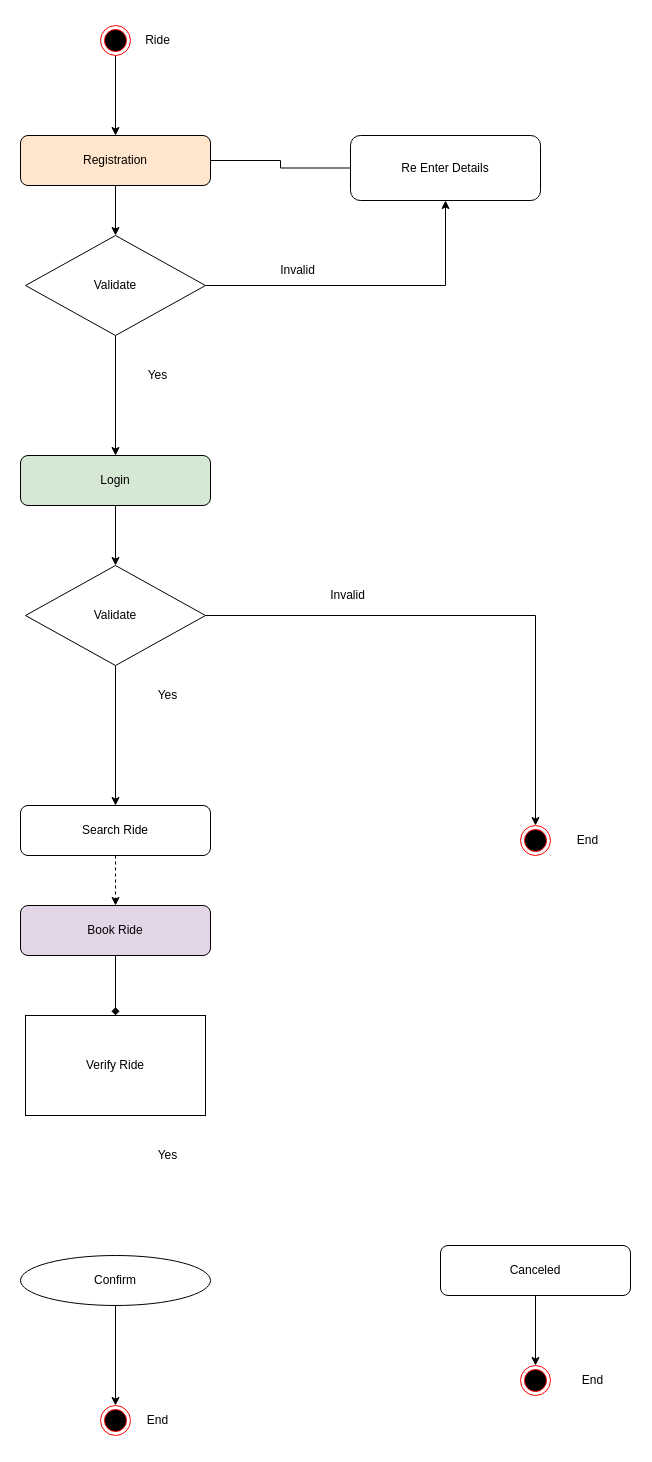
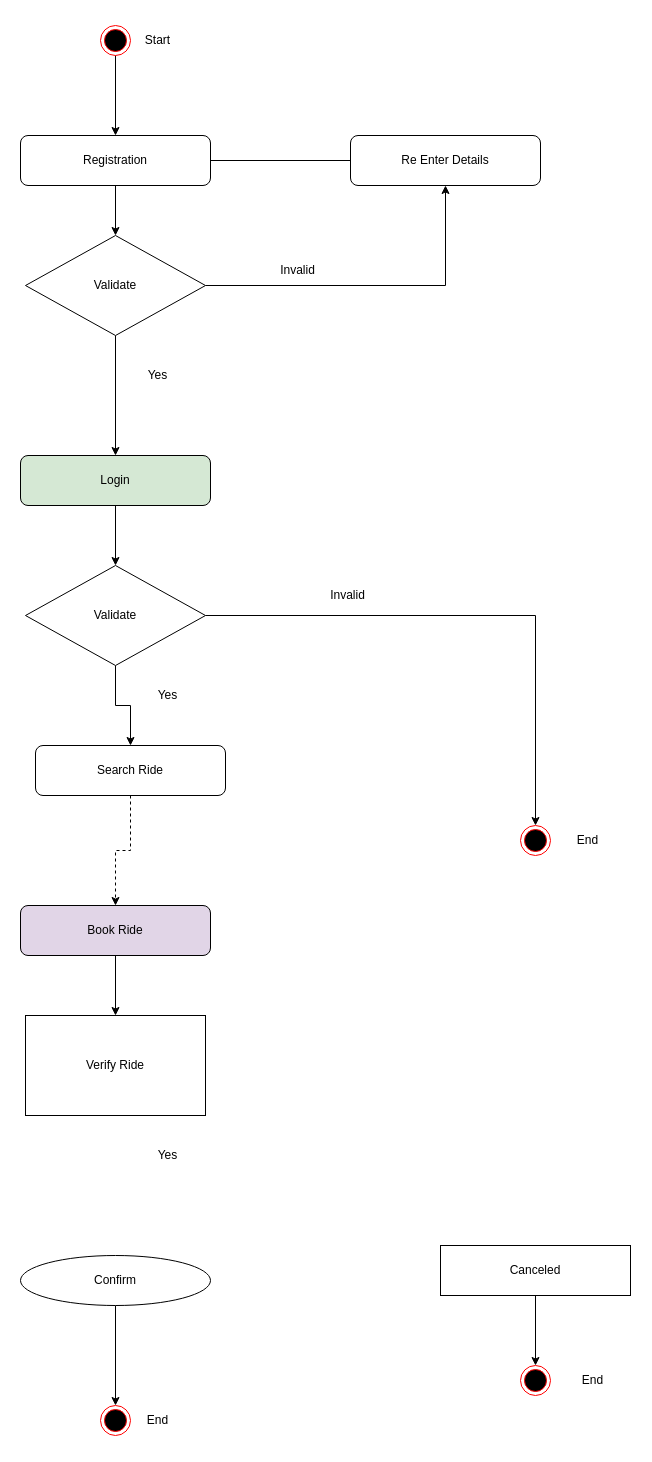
(158, 41) -> (158, 41)
(116, 161) -> (116, 161)
(446, 168) -> (446, 161)
(116, 831) -> (131, 771)
(116, 1006) -> (116, 1007)
(536, 1271) -> (536, 1271)
